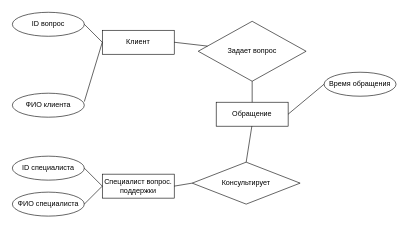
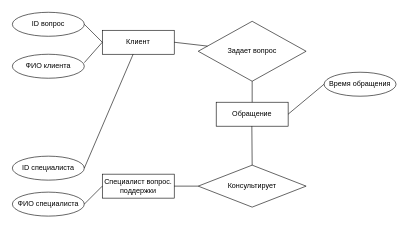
(48, 105) -> (48, 66)
(92, 176) -> (109, 111)
(246, 183) -> (252, 186)
